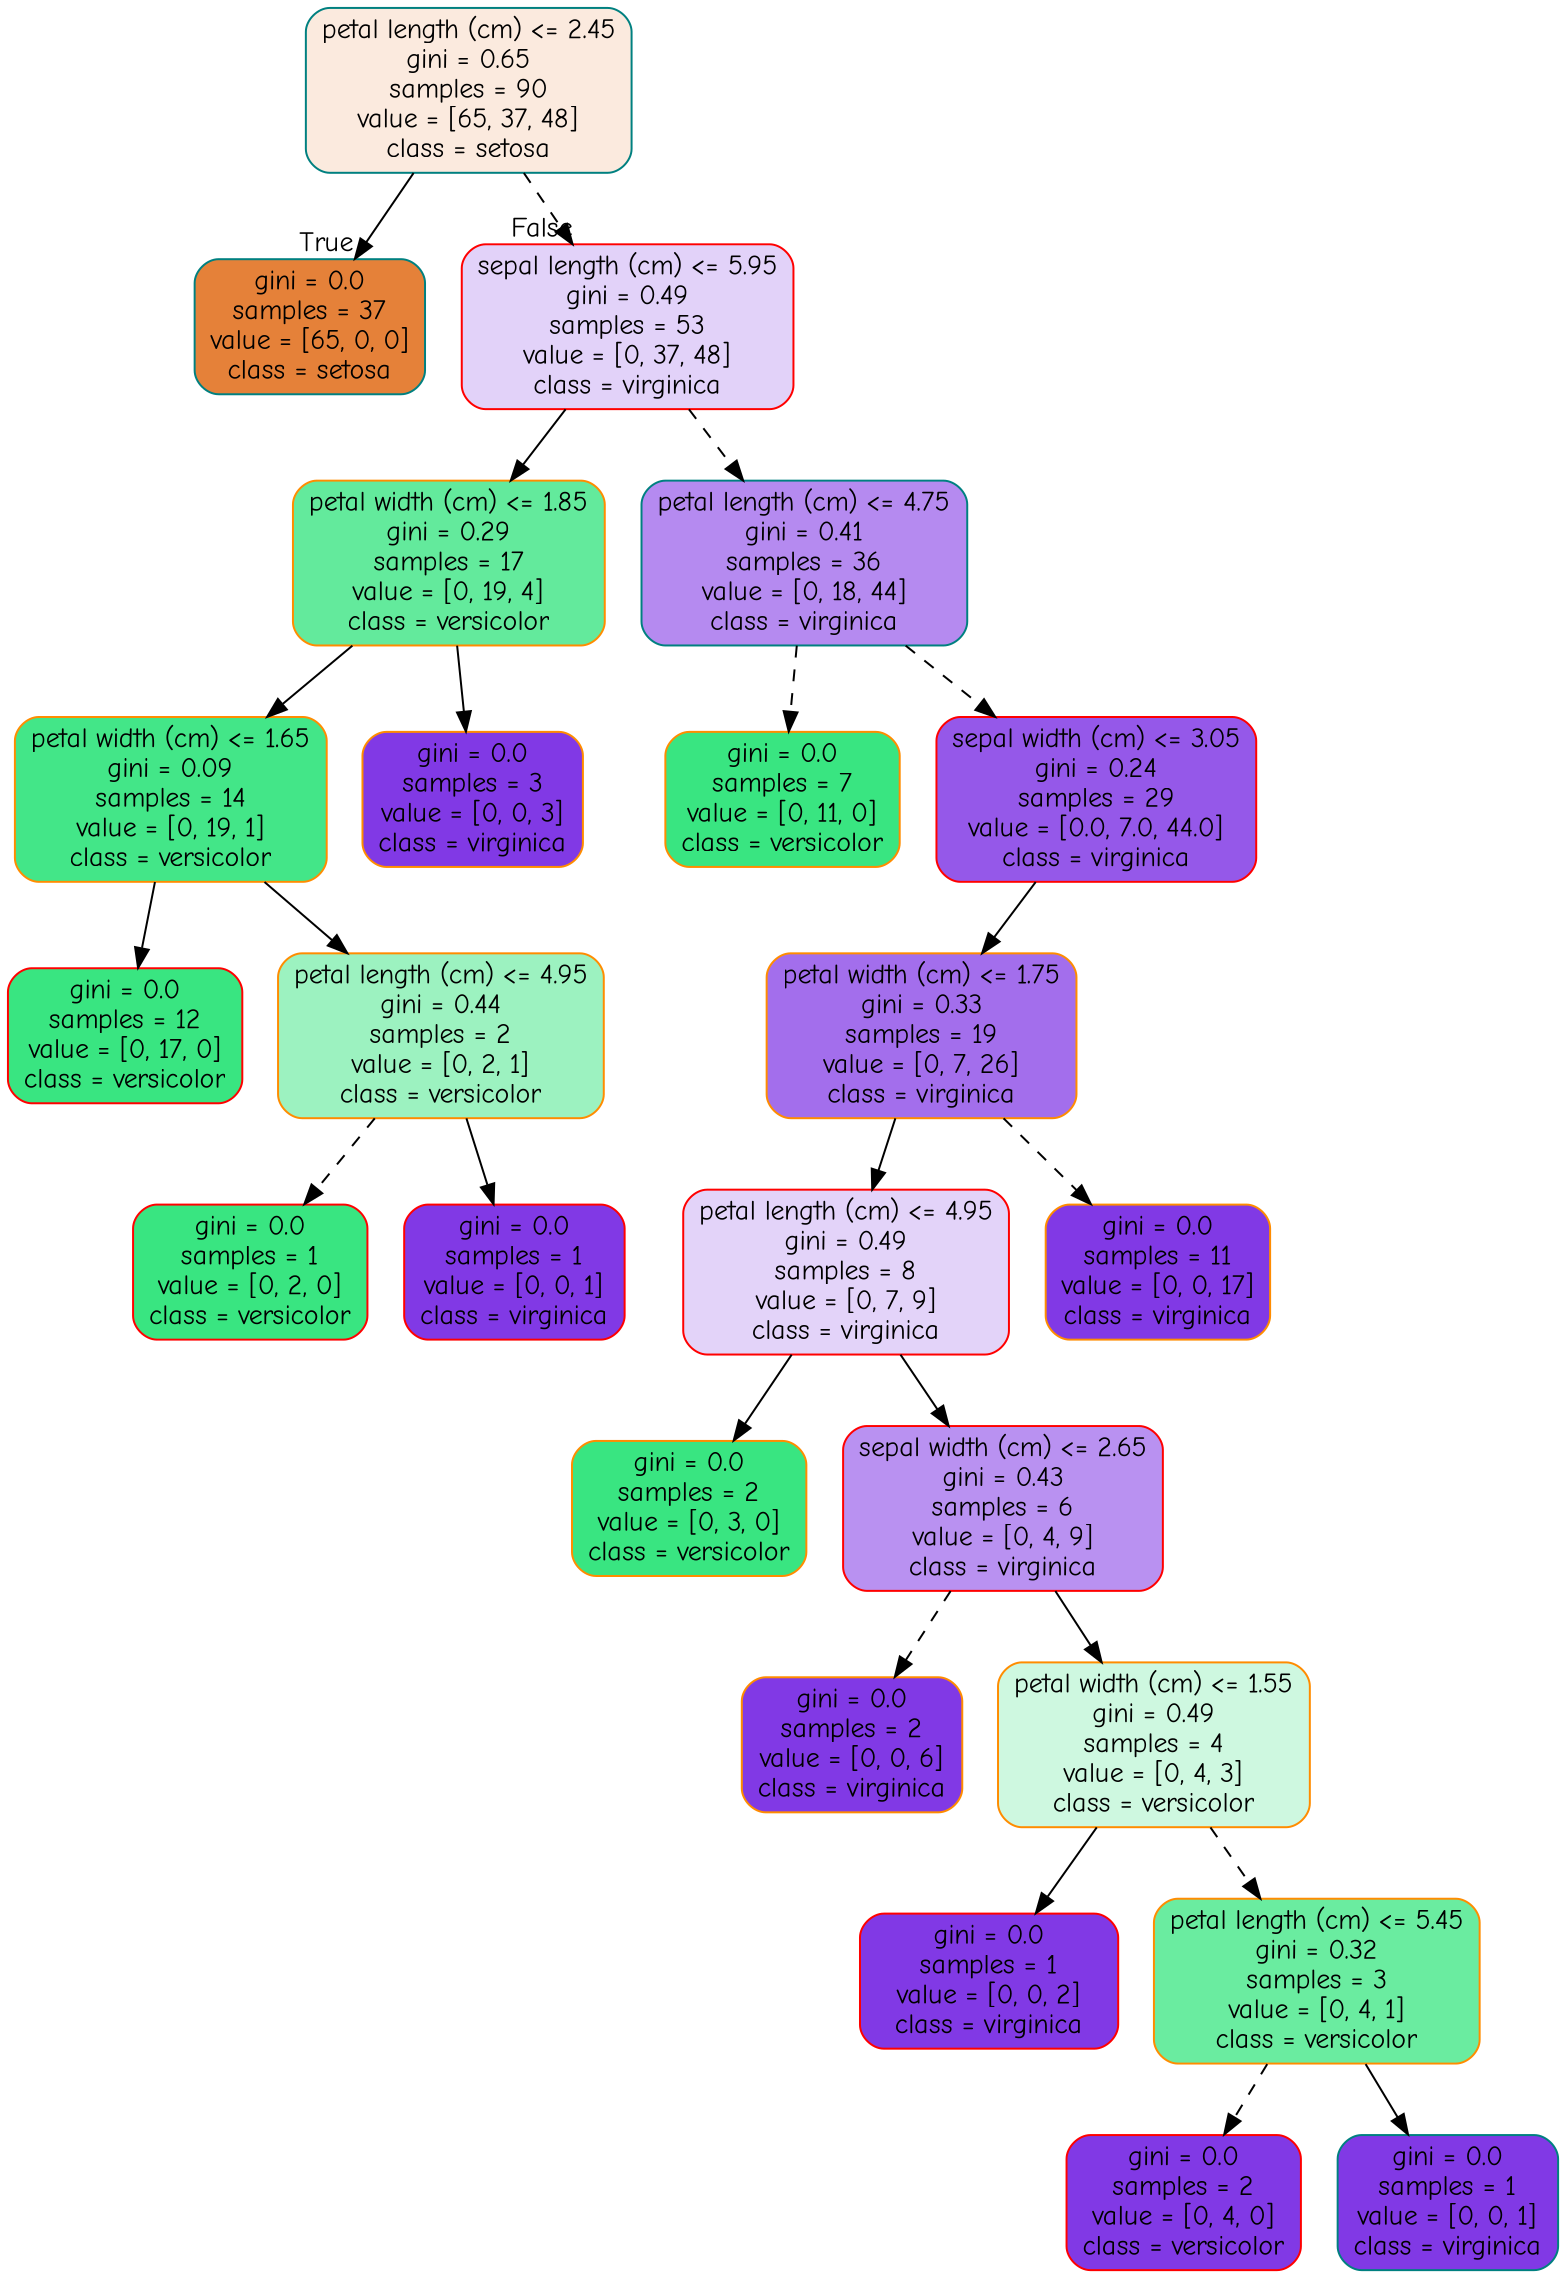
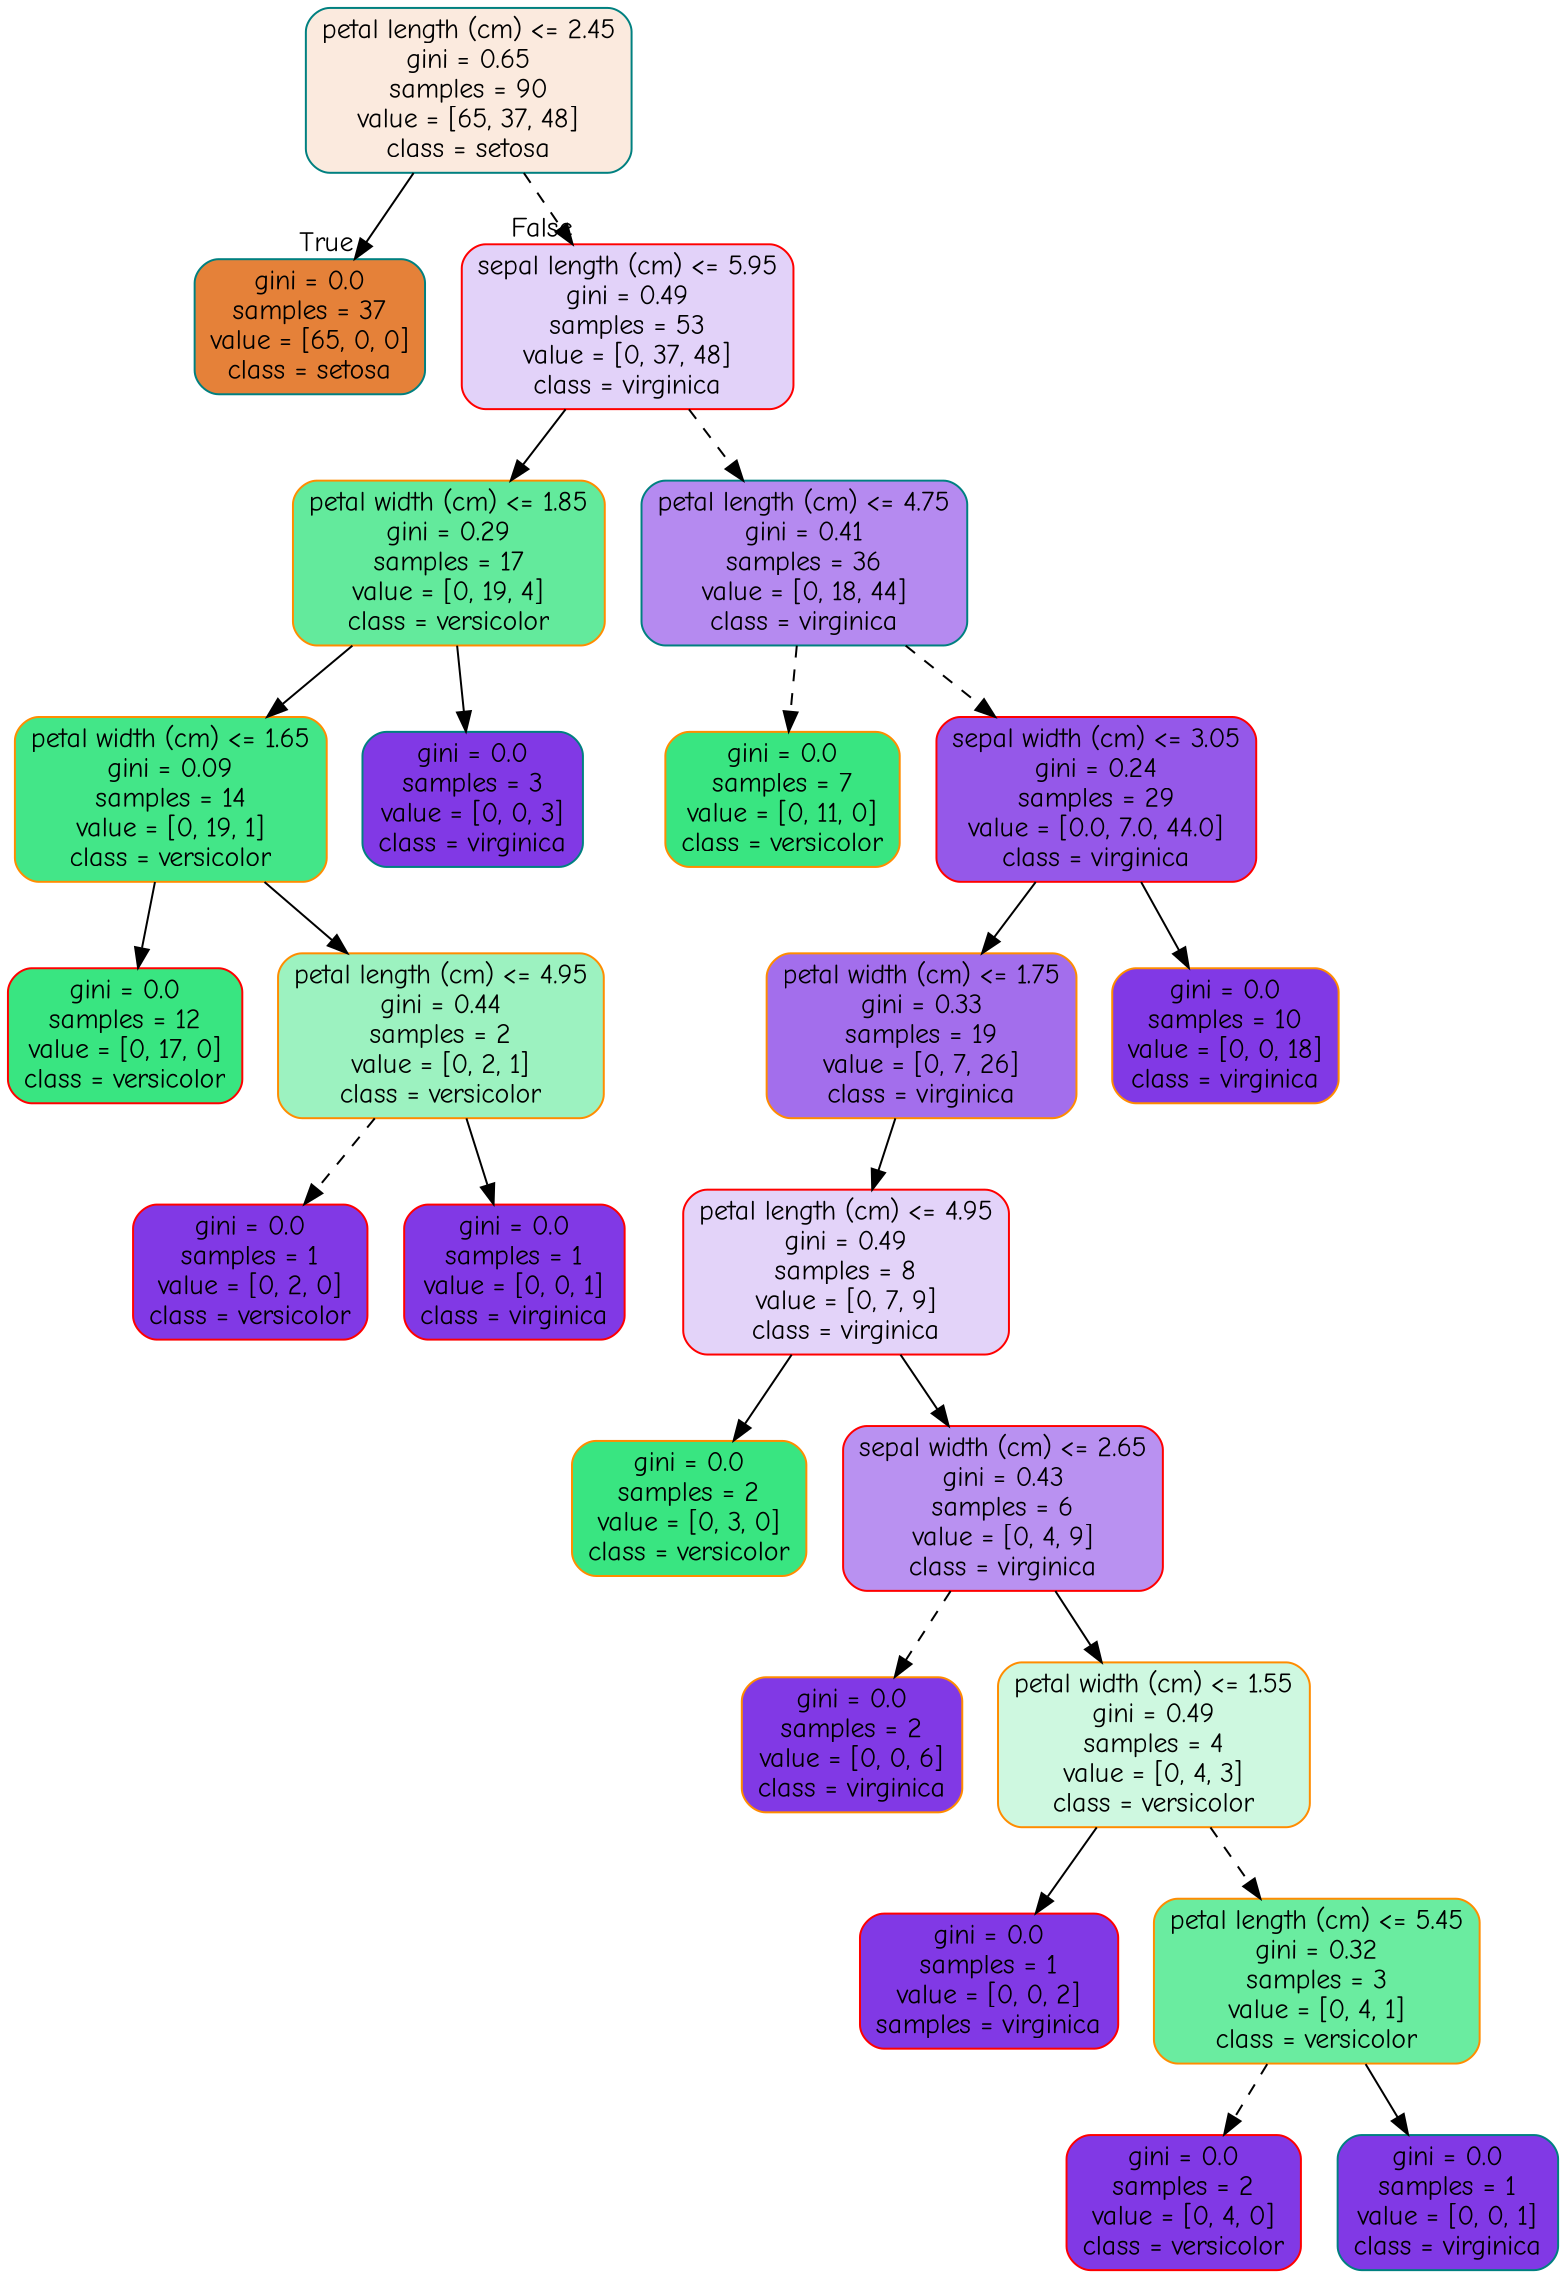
(473, 799) -> (473, 799)
none -> (1225, 1036)
(250, 1272) -> (250, 1272)
(1158, 1272) -> none
(989, 1981) -> (989, 1981)
